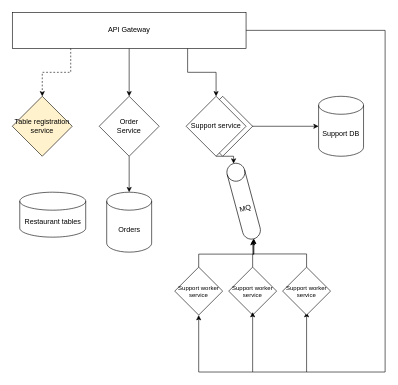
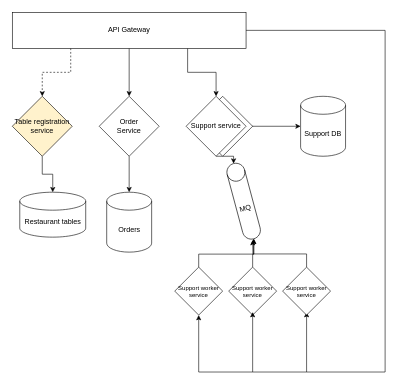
(341, 126) -> (323, 126)
none -> (44, 174)
